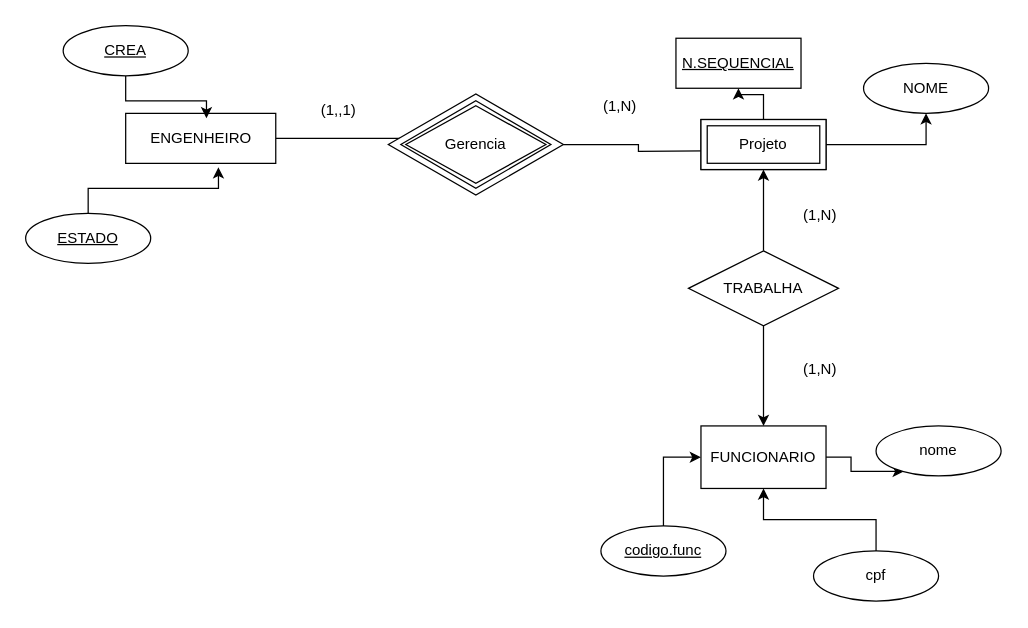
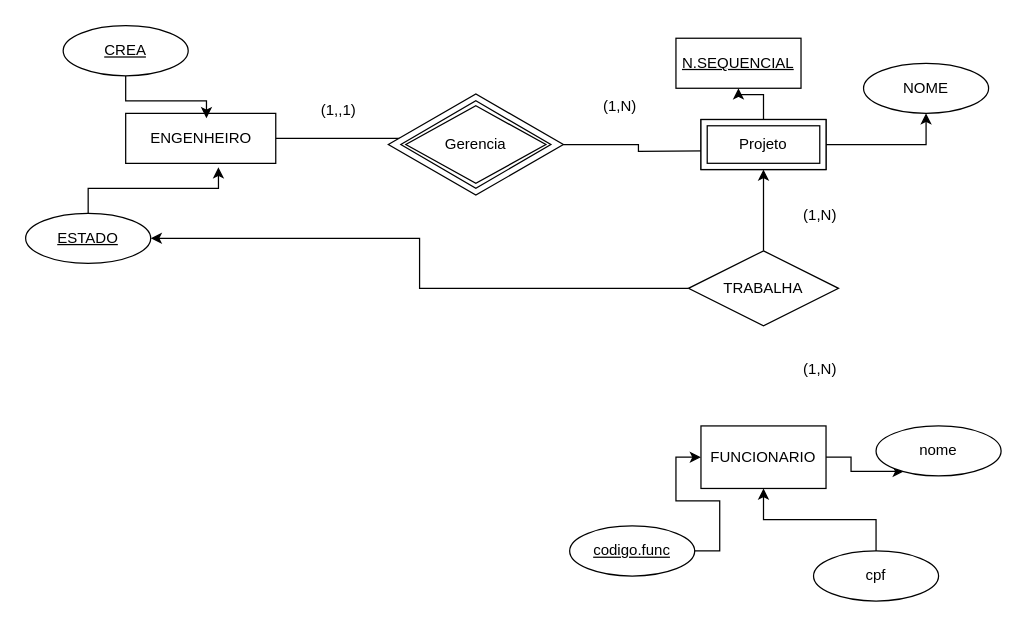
(763, 372) -> (419, 267)
(663, 551) -> (632, 551)
